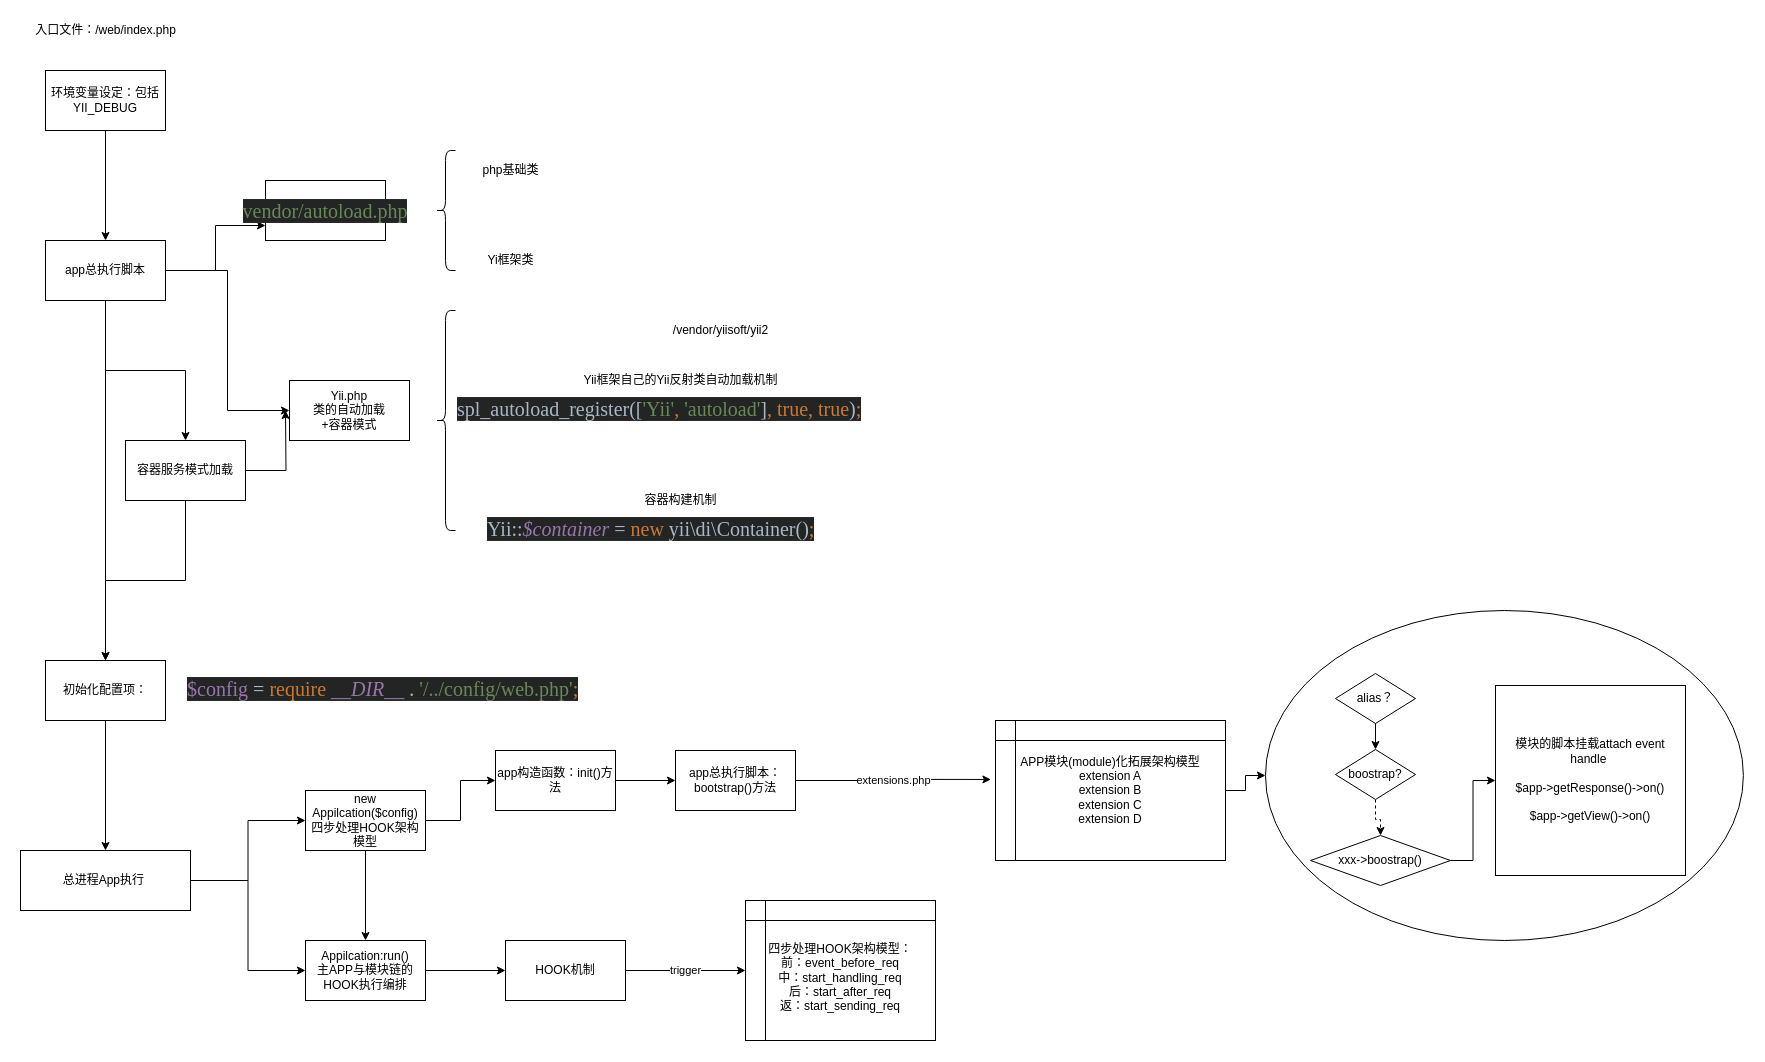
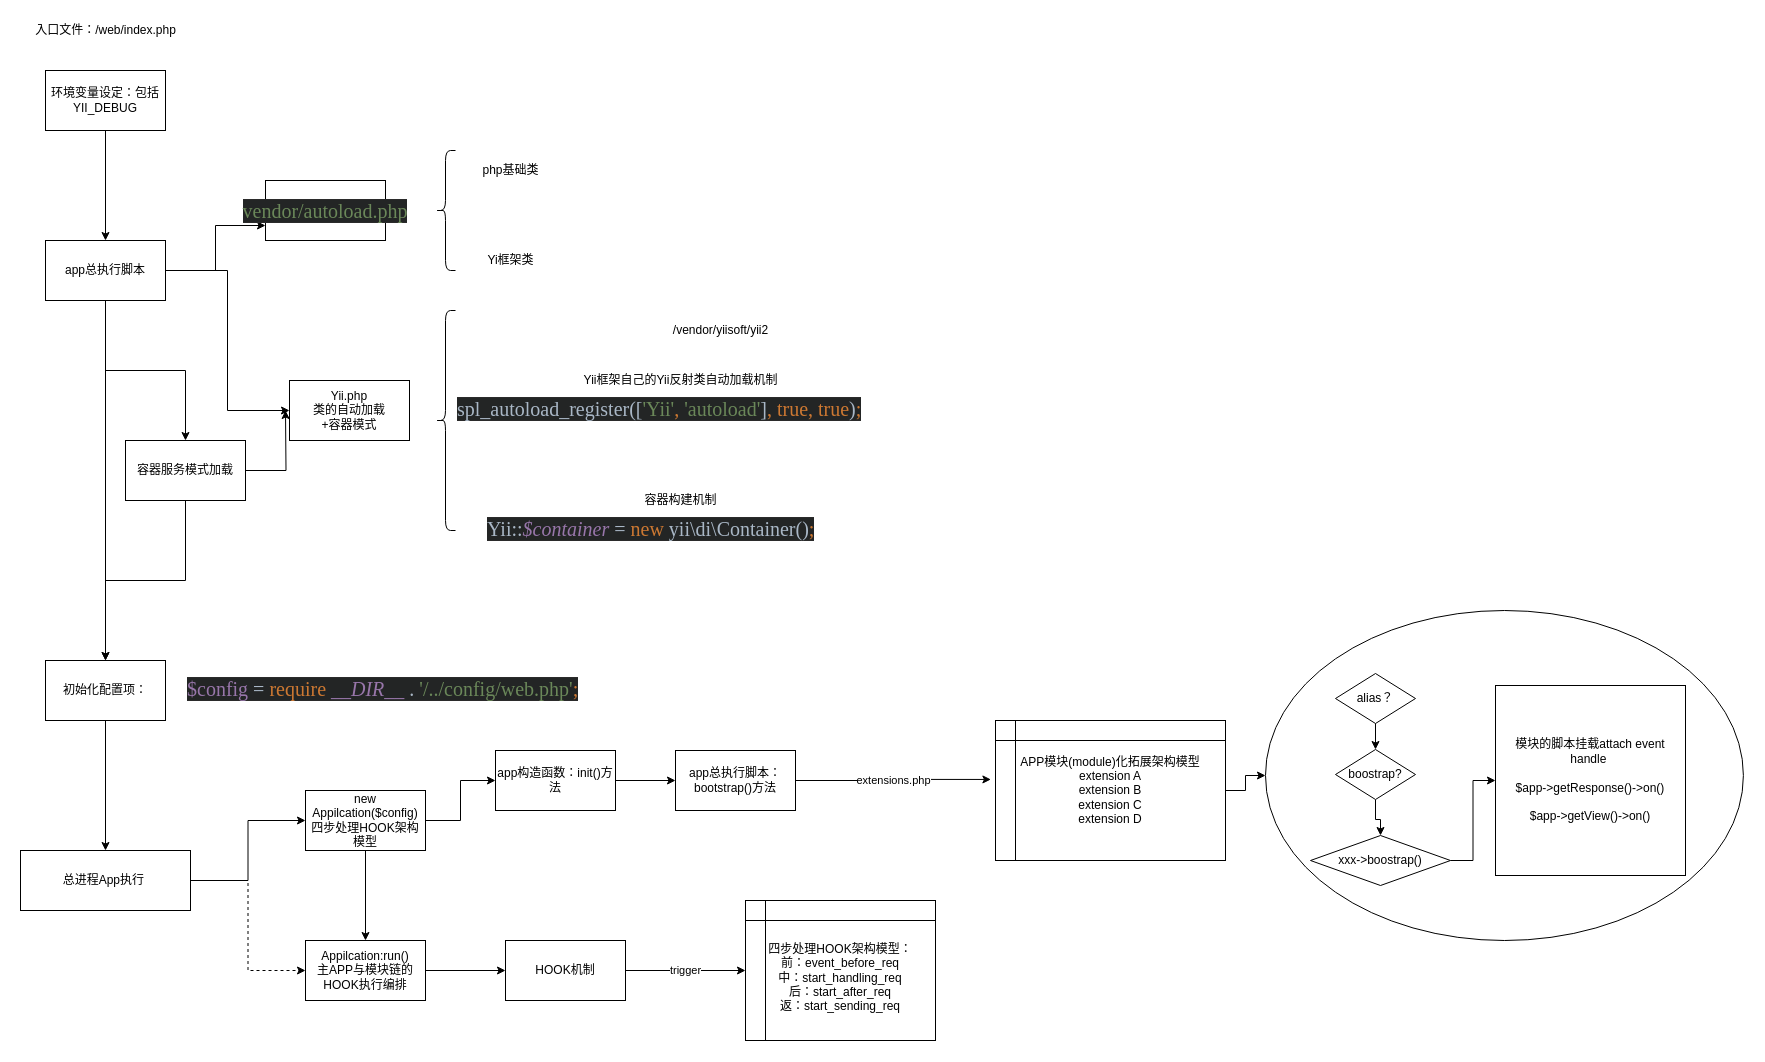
(1376, 817) -> (1376, 817)
(248, 952) -> (248, 952)
